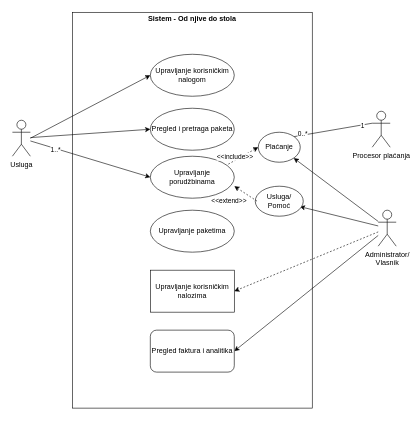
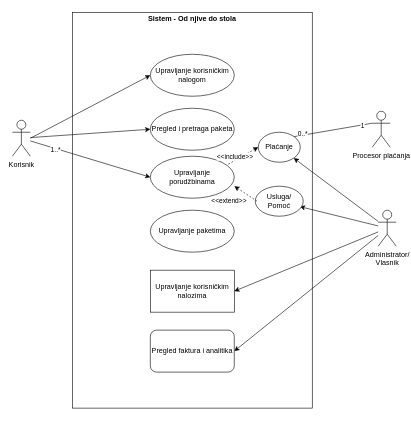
(22, 165) -> (22, 165)
(309, 261) -> (309, 261)
